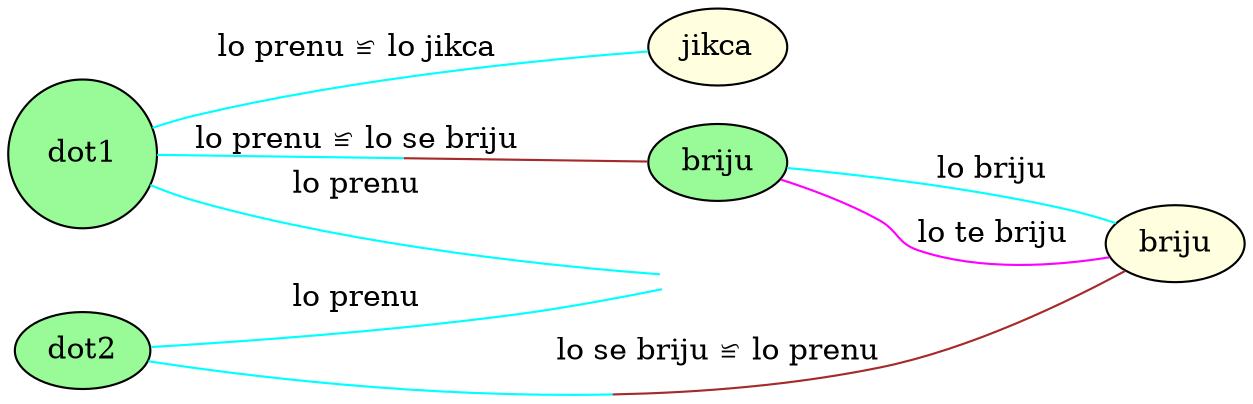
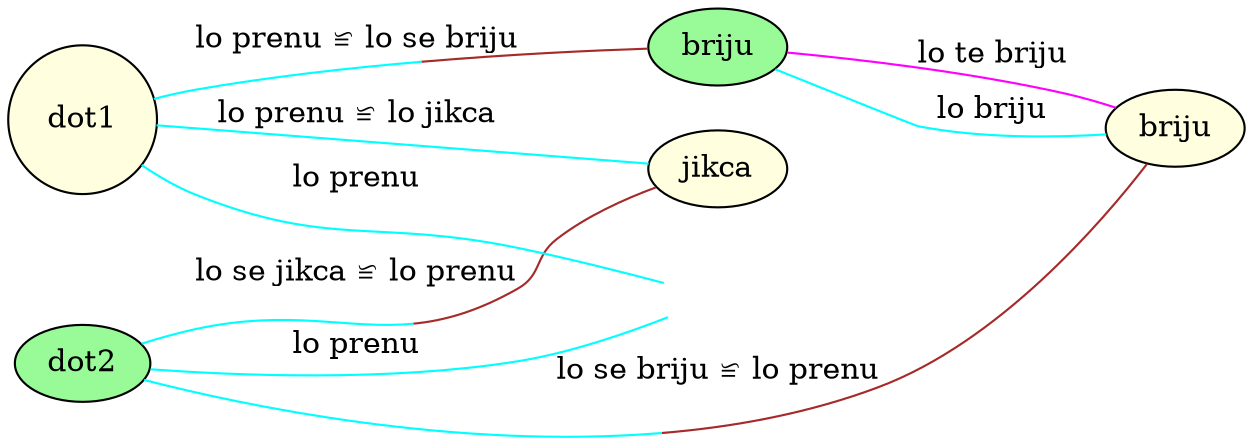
(83, 154) -> (83, 120)
none -> (420, 322)
